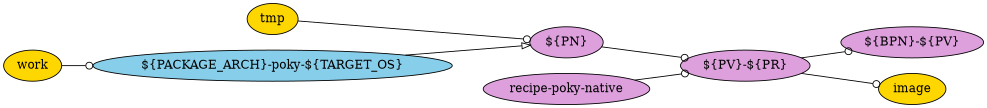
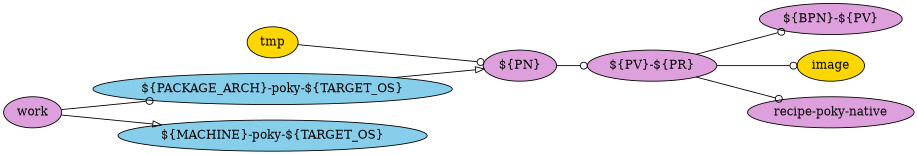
(33, 66) -> (33, 112)
(658, 77) -> (736, 87)
none -> (273, 136)
